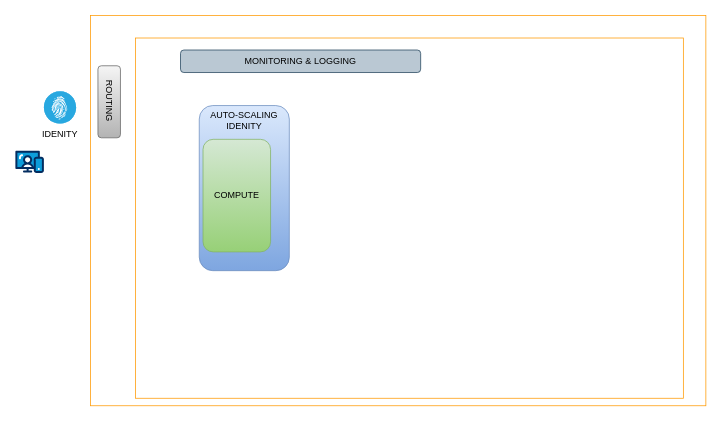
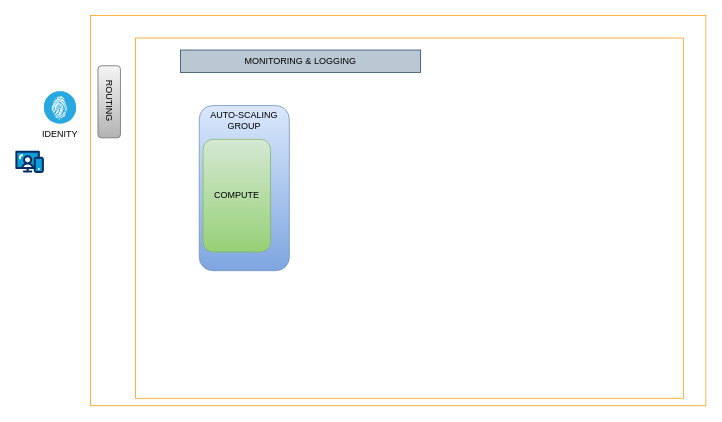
(300, 61) -> (300, 61)
(244, 120) -> (244, 120)
